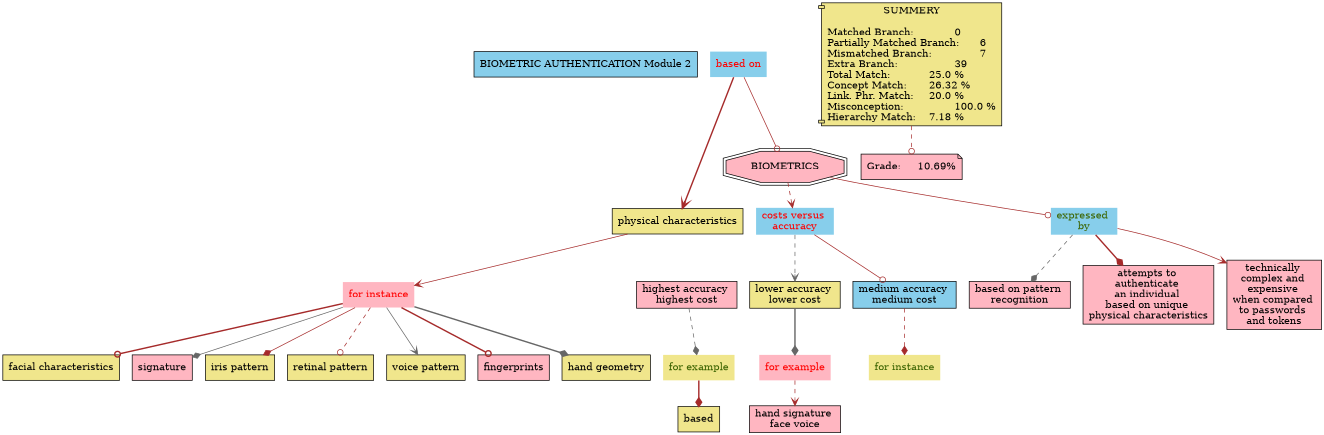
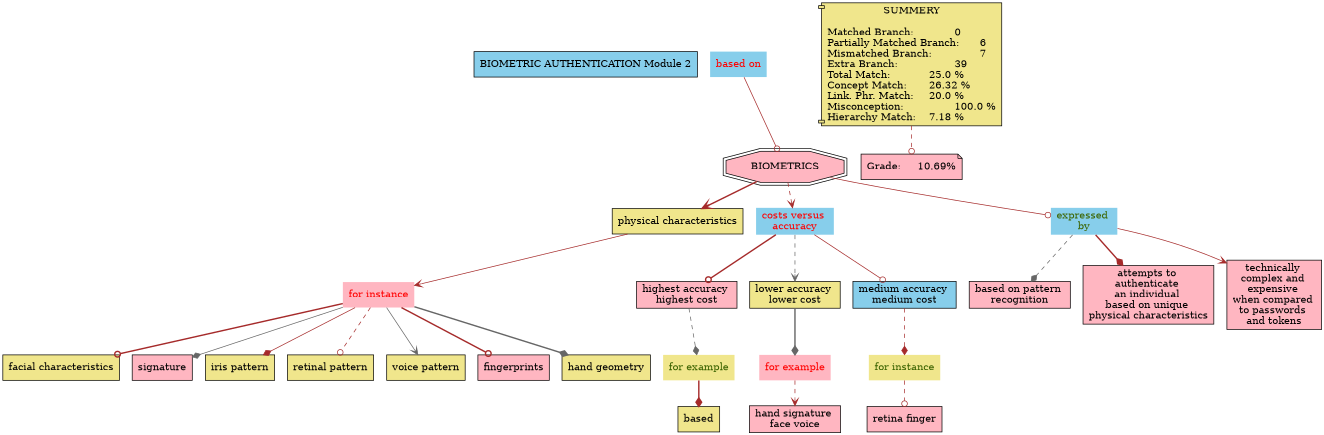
(709, 139) -> (733, 193)
none -> (743, 256)
none -> (905, 419)
